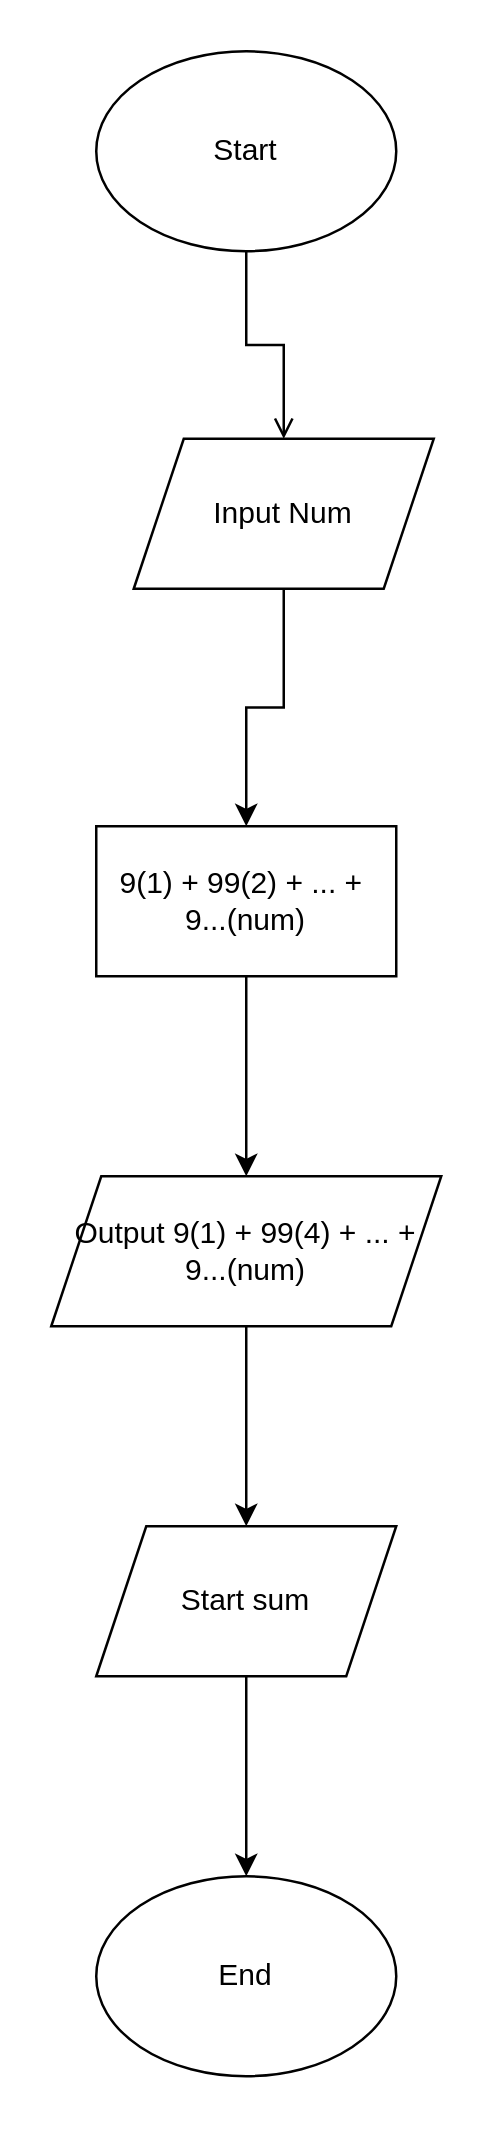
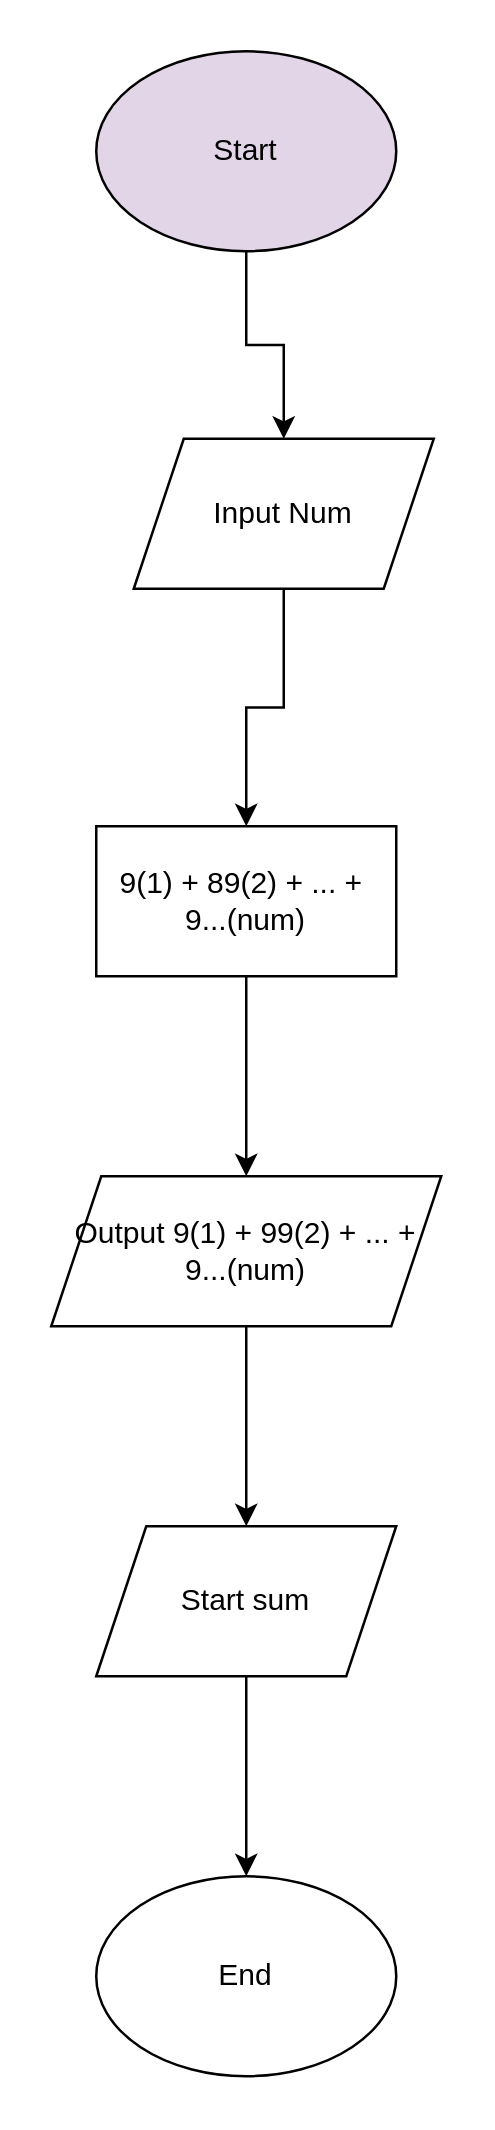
(246, 151) -> (246, 151)
(284, 424) -> (284, 420)
(246, 901) -> (246, 901)
(246, 1251) -> (246, 1251)
